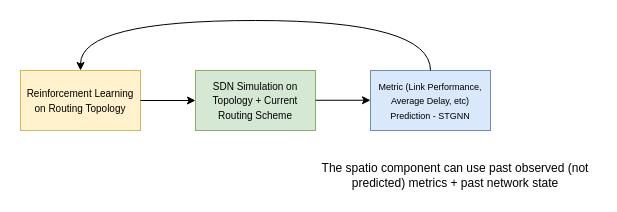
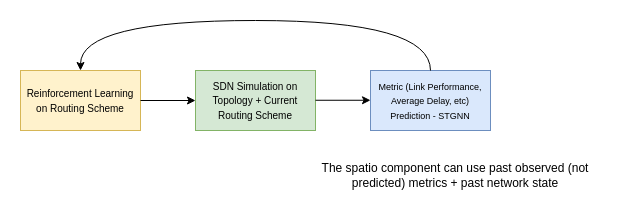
(81, 101) -> (81, 101)
